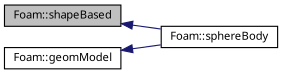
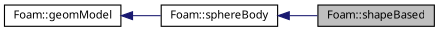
(147, 27) -> (303, 16)
